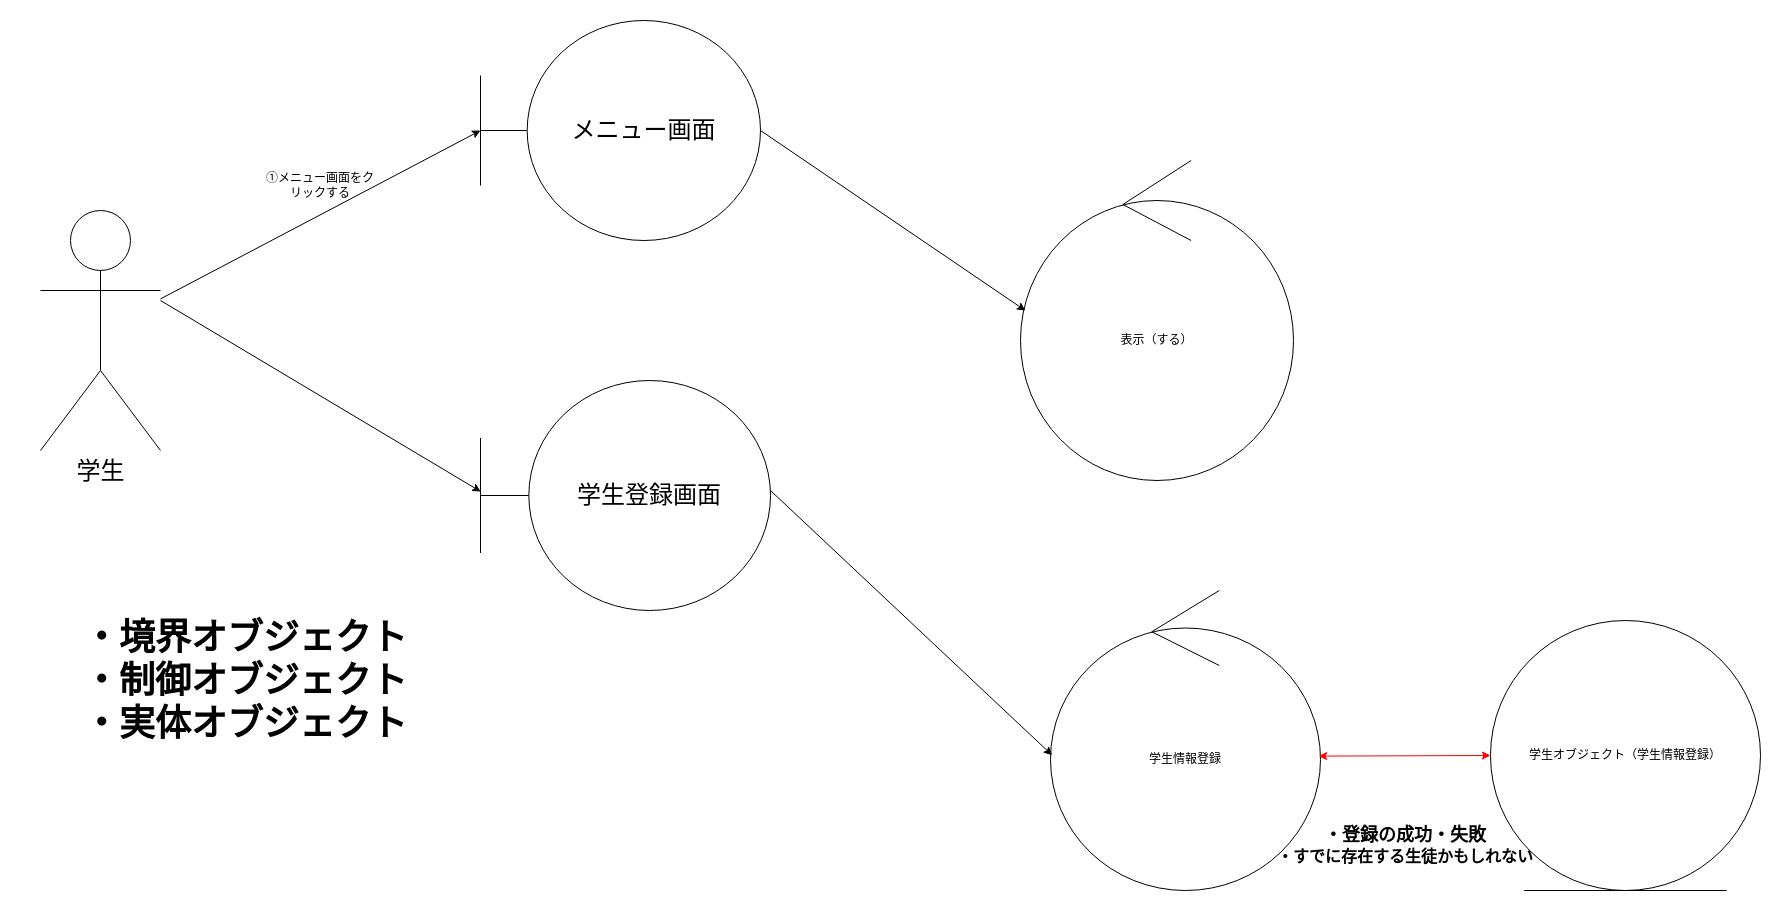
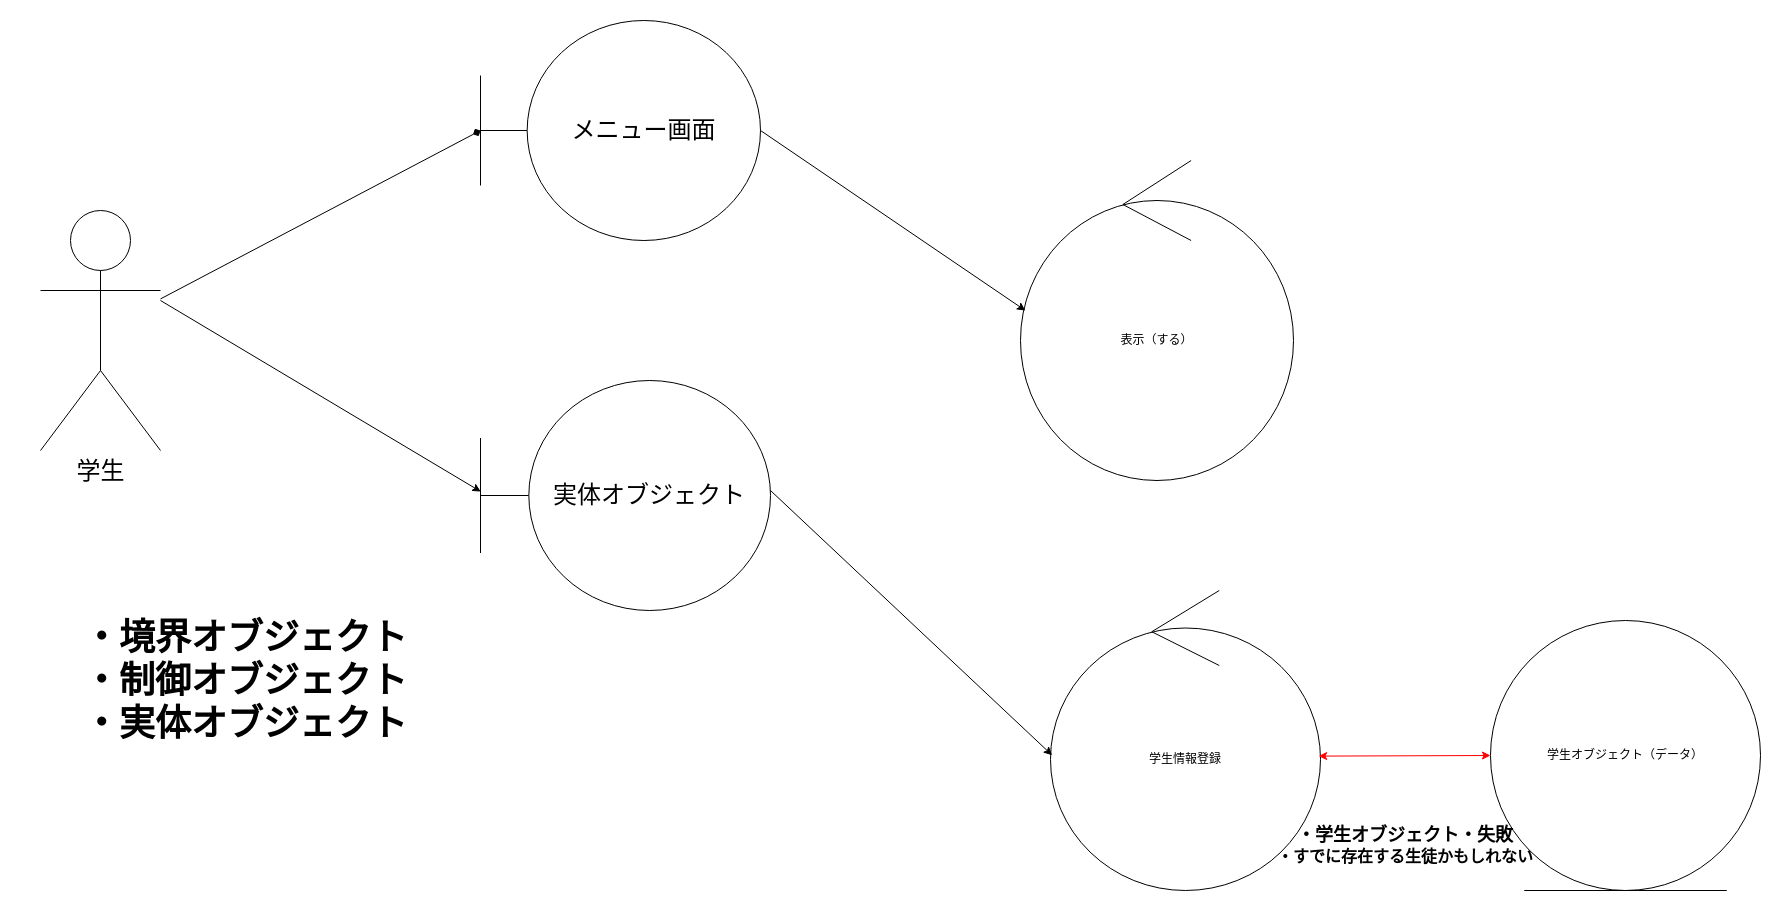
(473, 134) -> (473, 135)
(321, 186) -> none
(650, 496) -> (650, 496)
(1626, 756) -> (1626, 756)
(1406, 846) -> (1406, 846)
